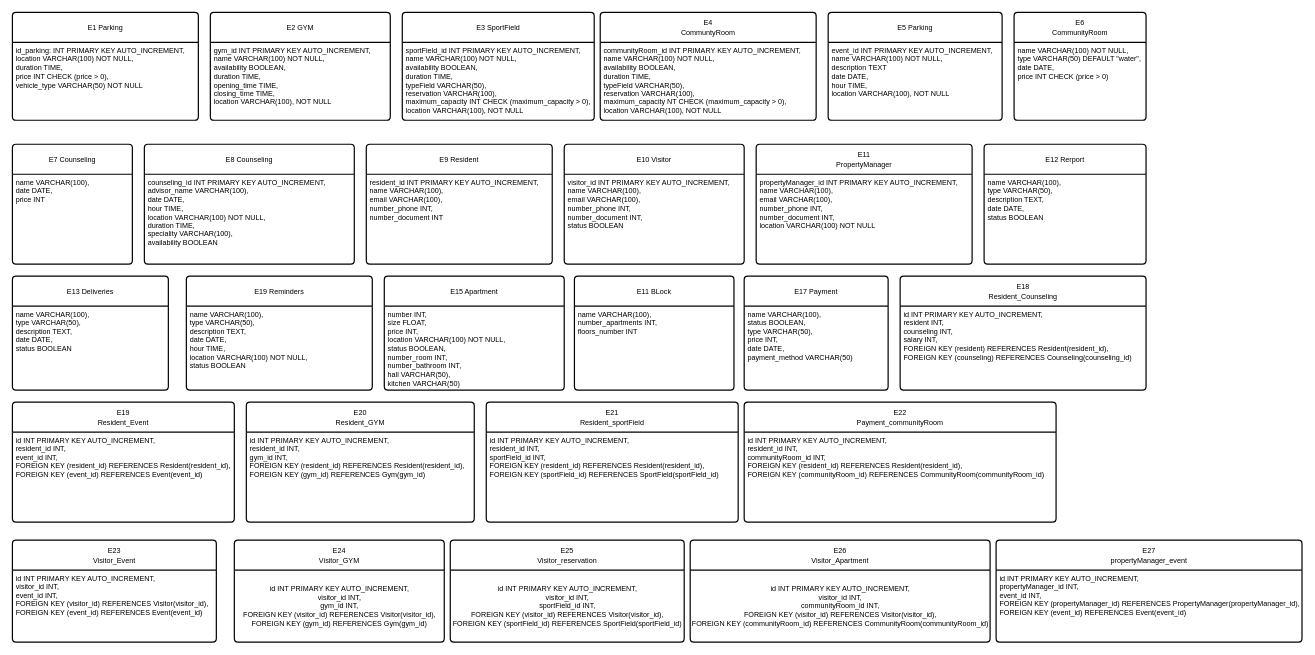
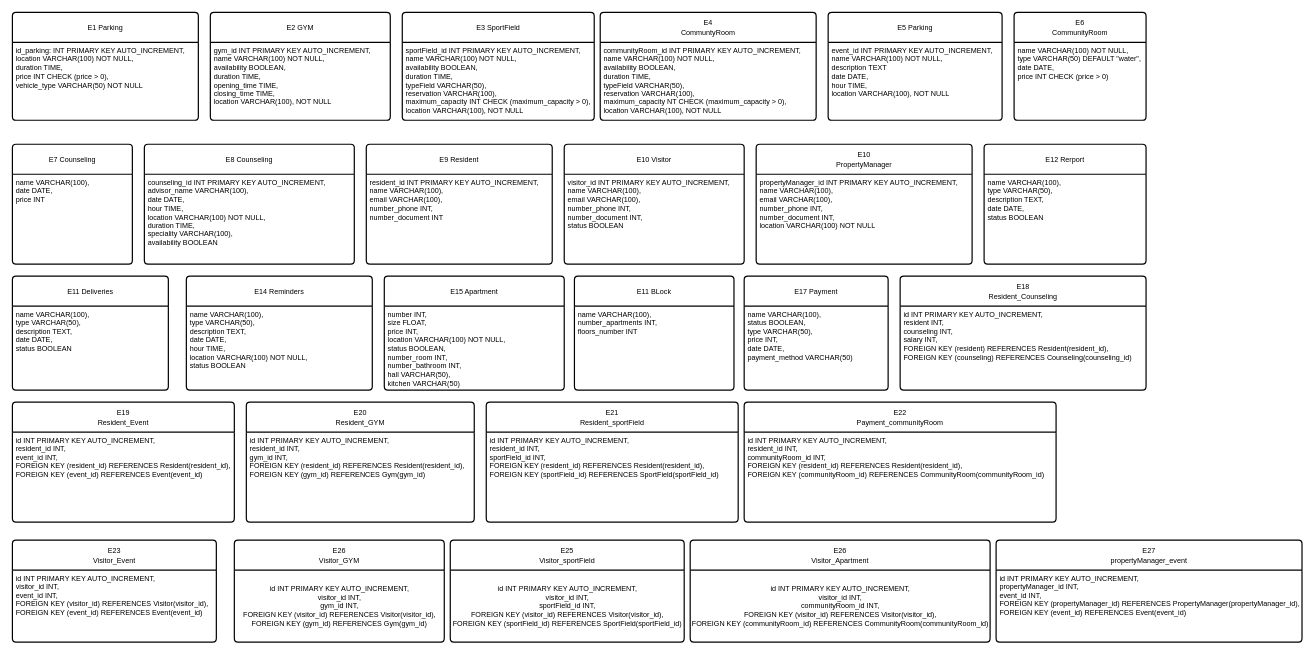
(864, 159) -> (864, 159)
(90, 291) -> (90, 291)
(279, 291) -> (279, 291)
(339, 555) -> (339, 555)
(567, 555) -> (567, 555)
